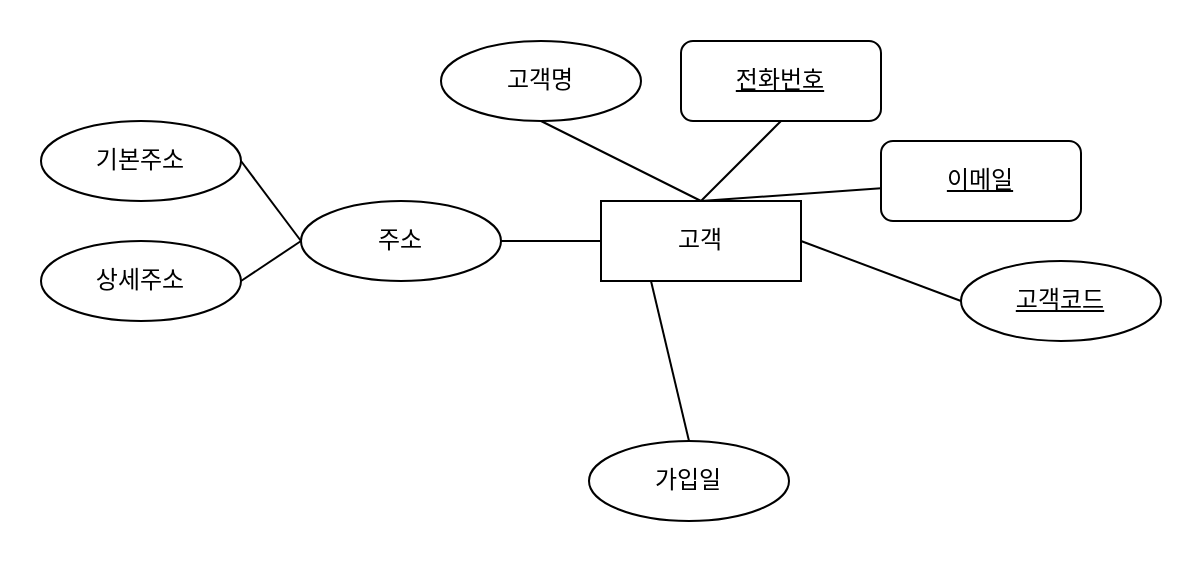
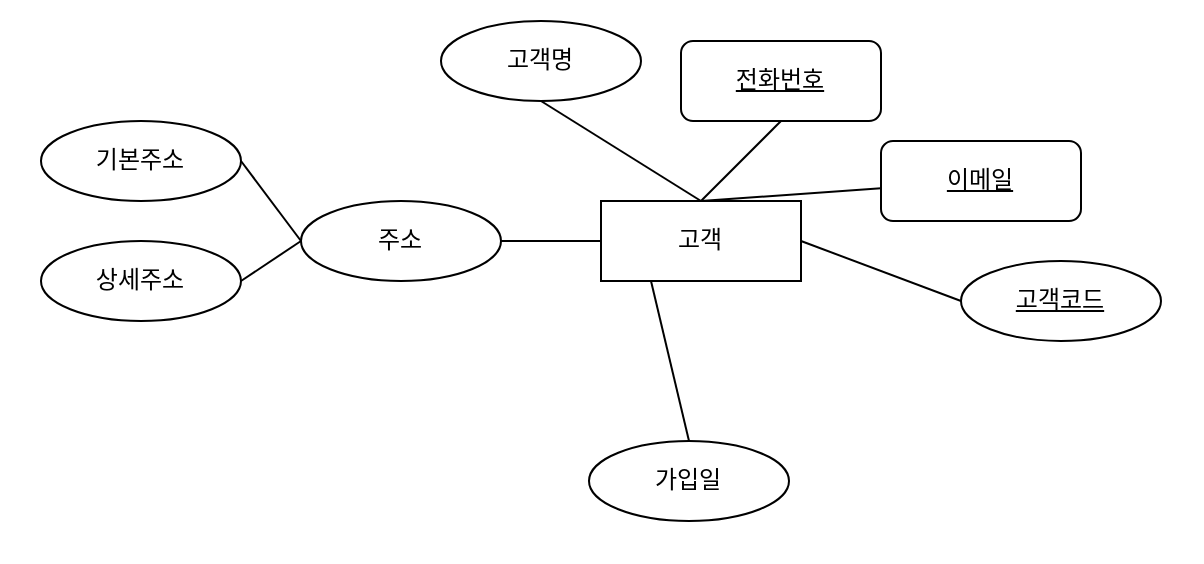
(541, 81) -> (541, 61)
